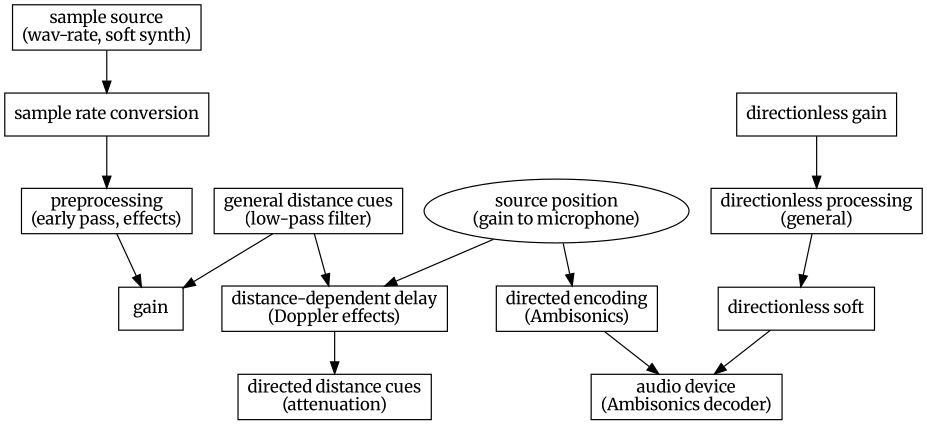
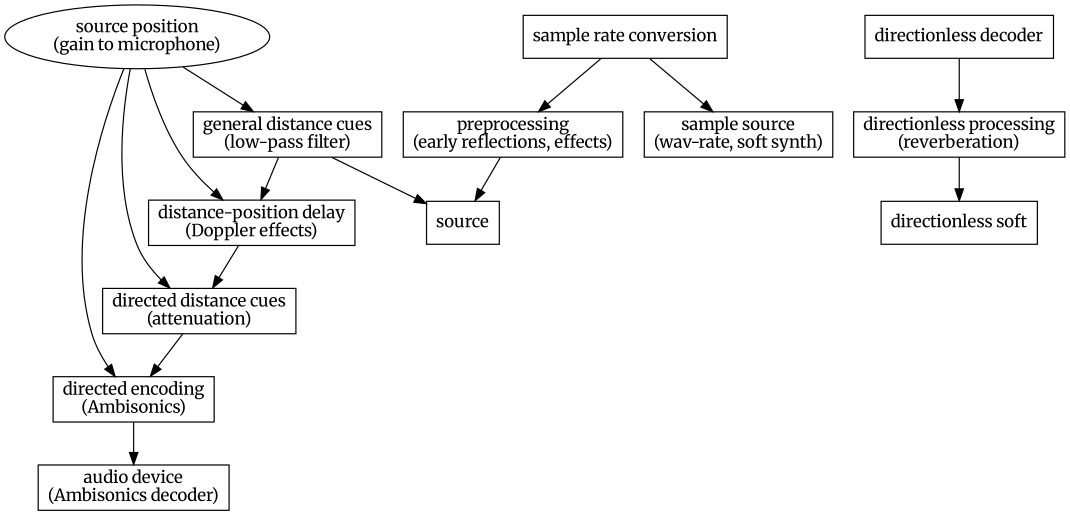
(107, 66) -> (677, 81)
none -> (213, 86)
(817, 115) -> (959, 37)
none -> (123, 179)
(107, 211) -> (513, 135)
(817, 211) -> (959, 135)
(151, 309) -> (463, 223)
(335, 309) -> (252, 223)
(747, 348) -> none
none -> (170, 350)
